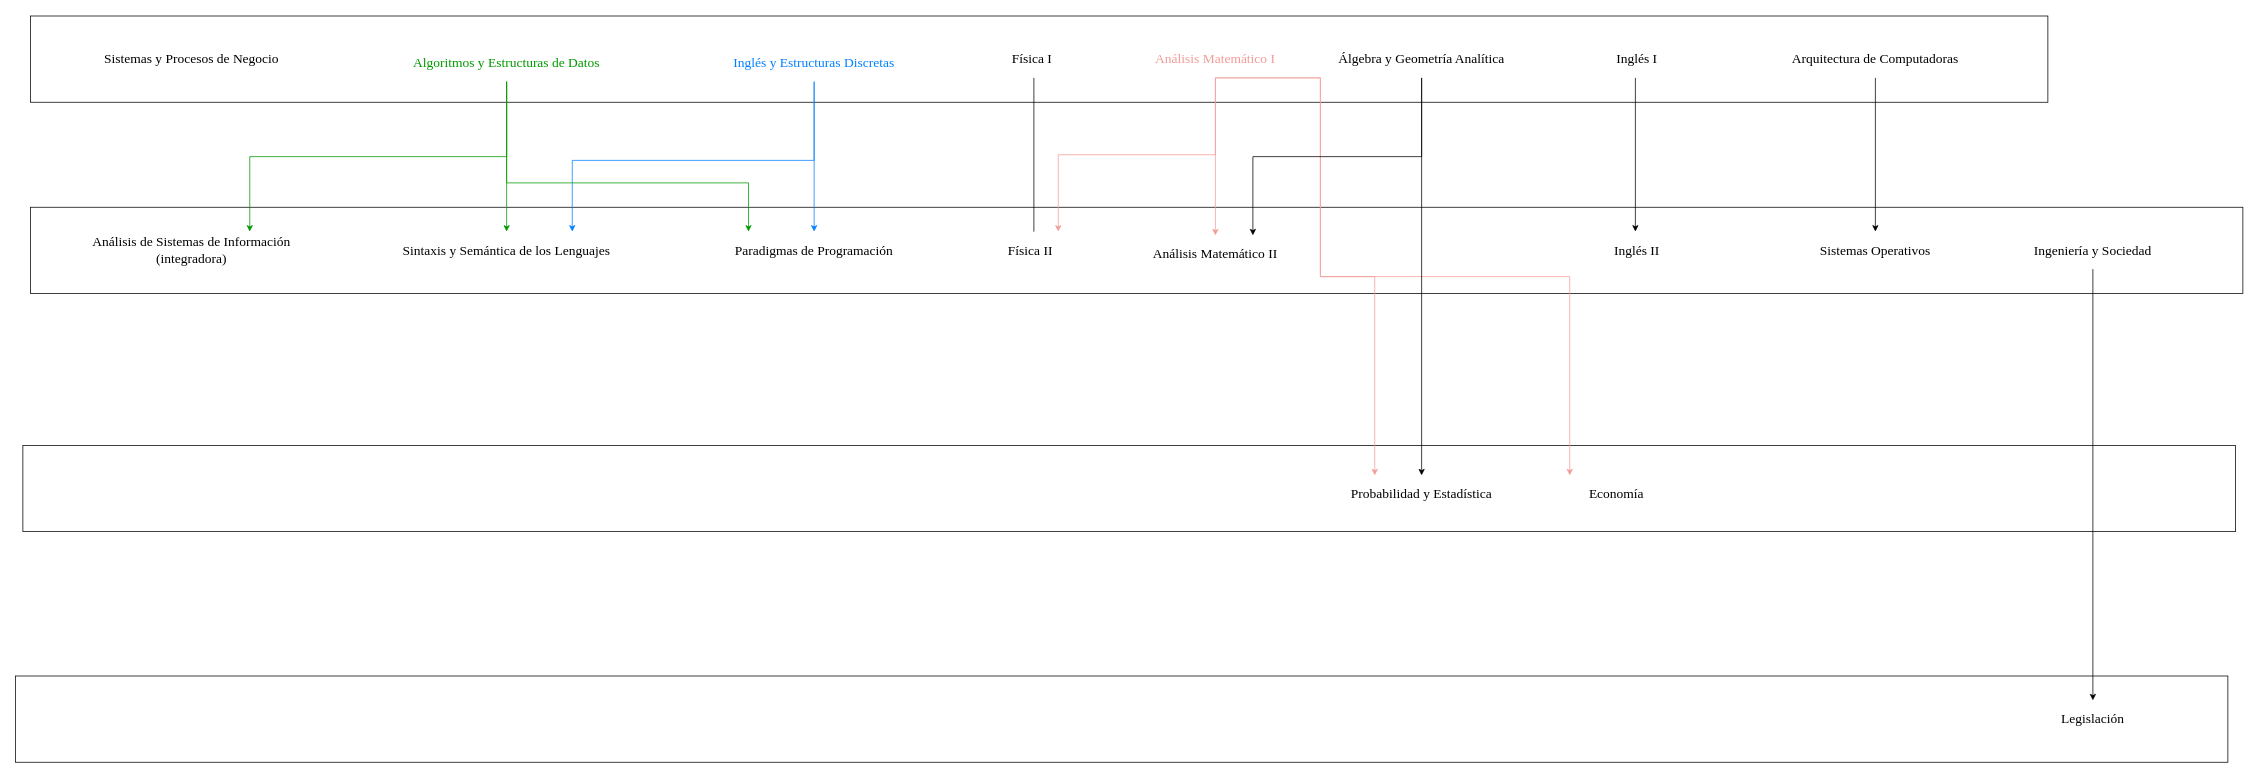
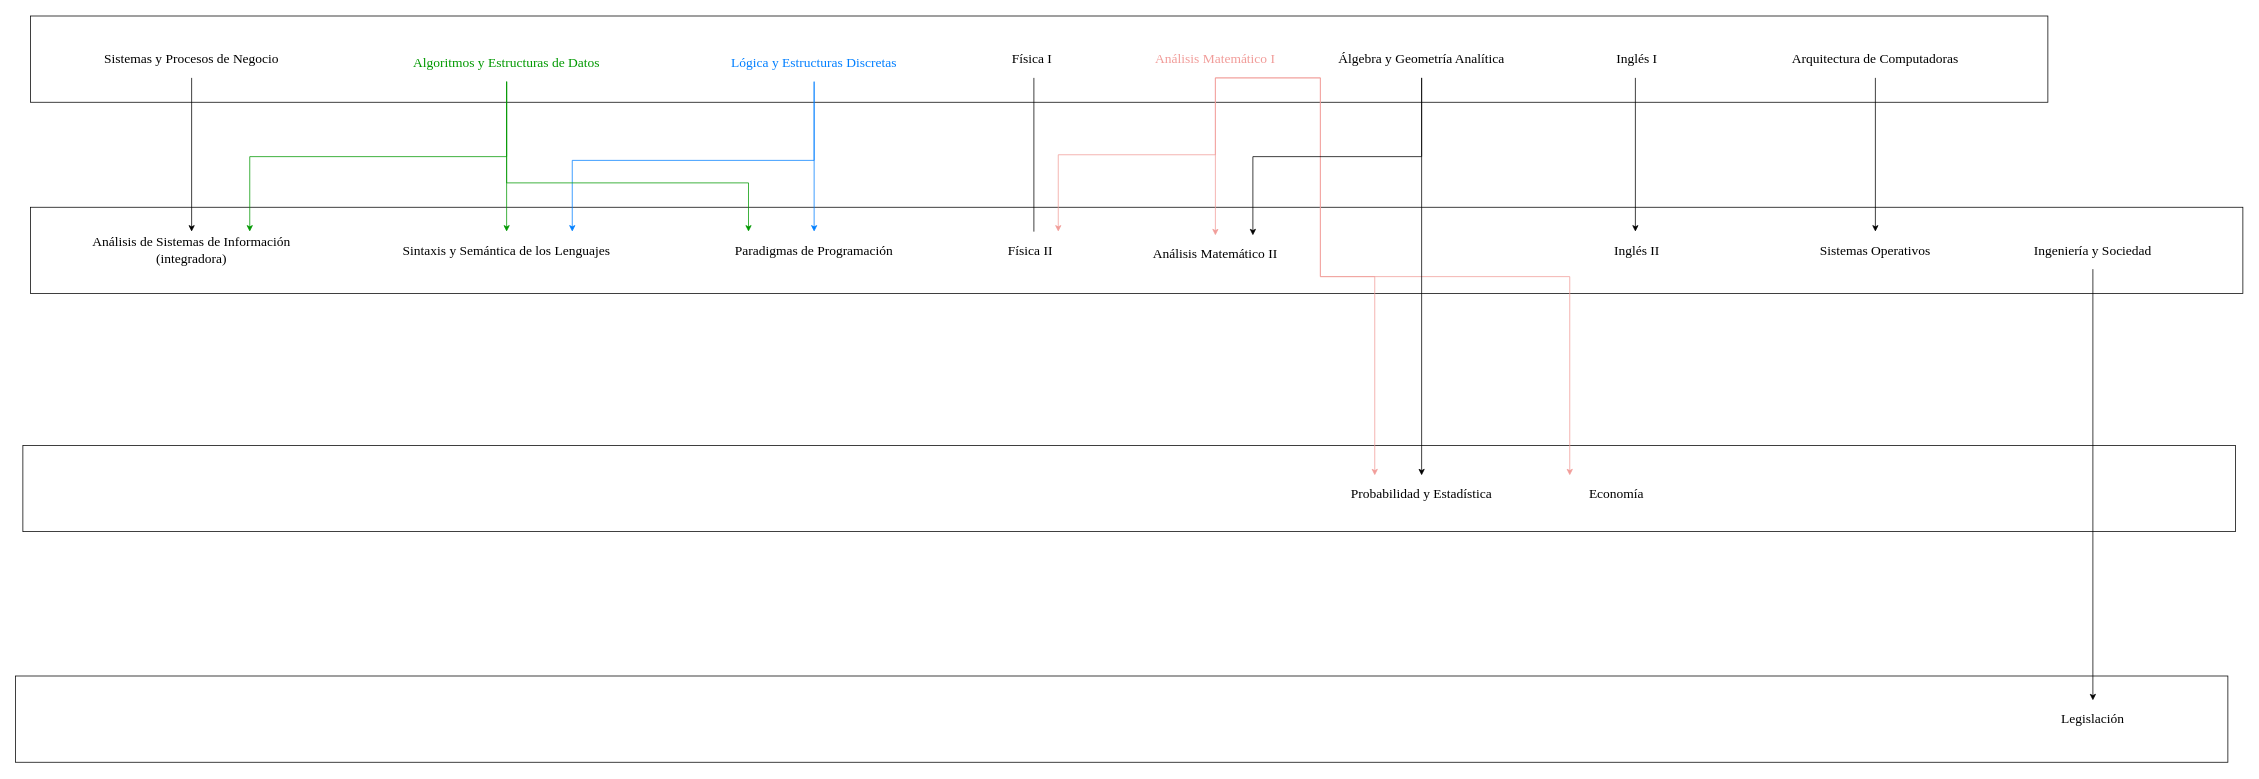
(814, 63) -> (814, 63)
none -> (192, 152)
